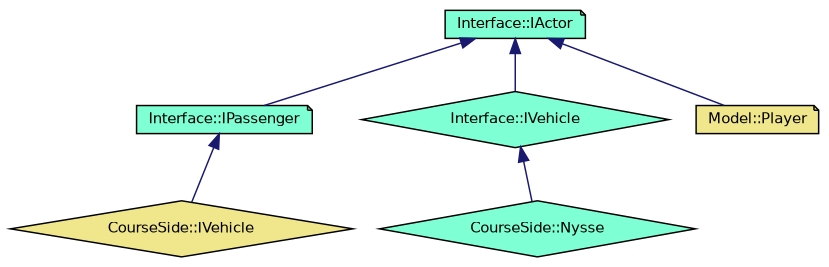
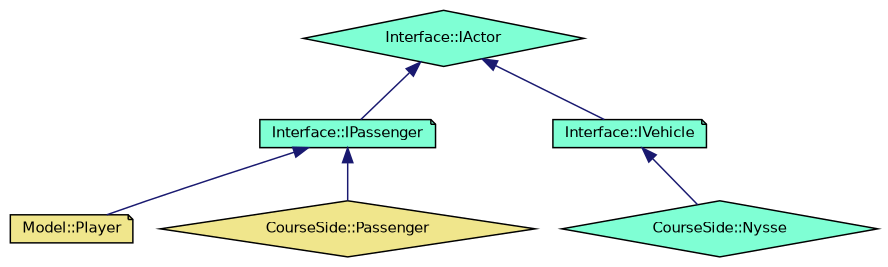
(515, 24) -> (444, 38)
(643, 75) -> (200, 183)
(515, 120) -> (630, 134)
(182, 229) -> (348, 229)
